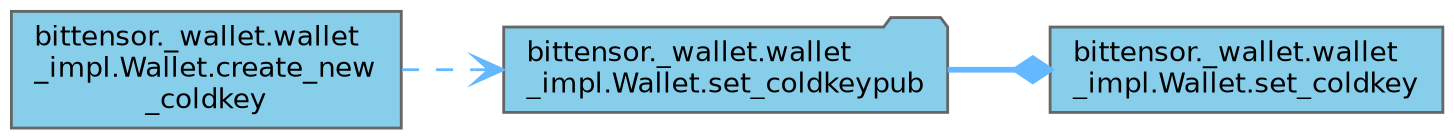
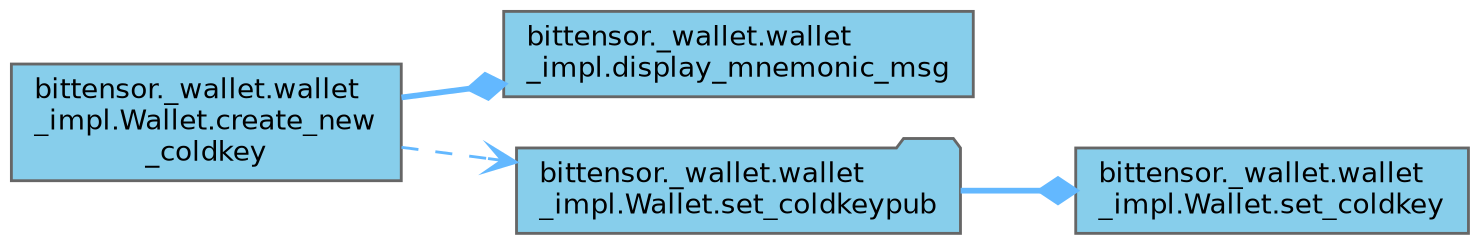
none -> (738, 54)
